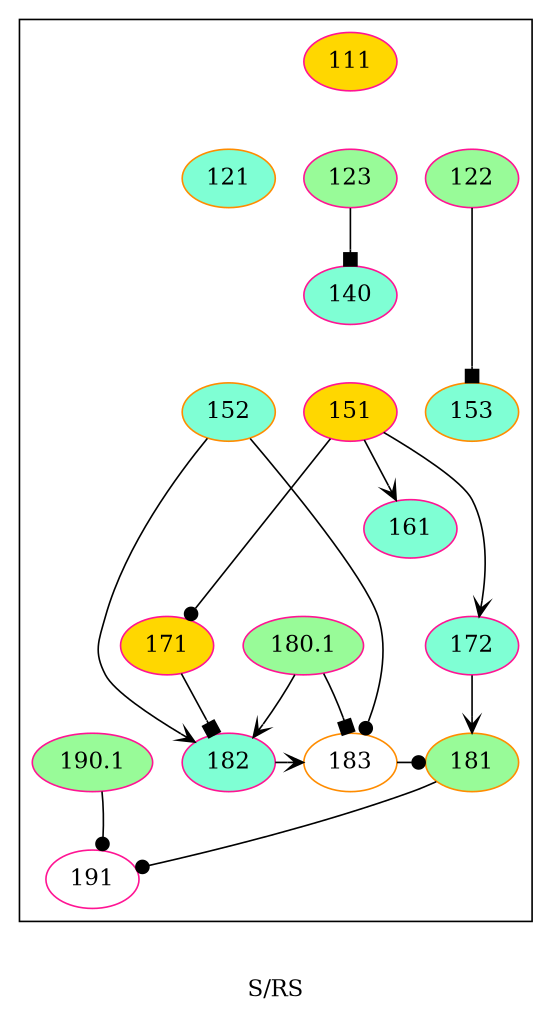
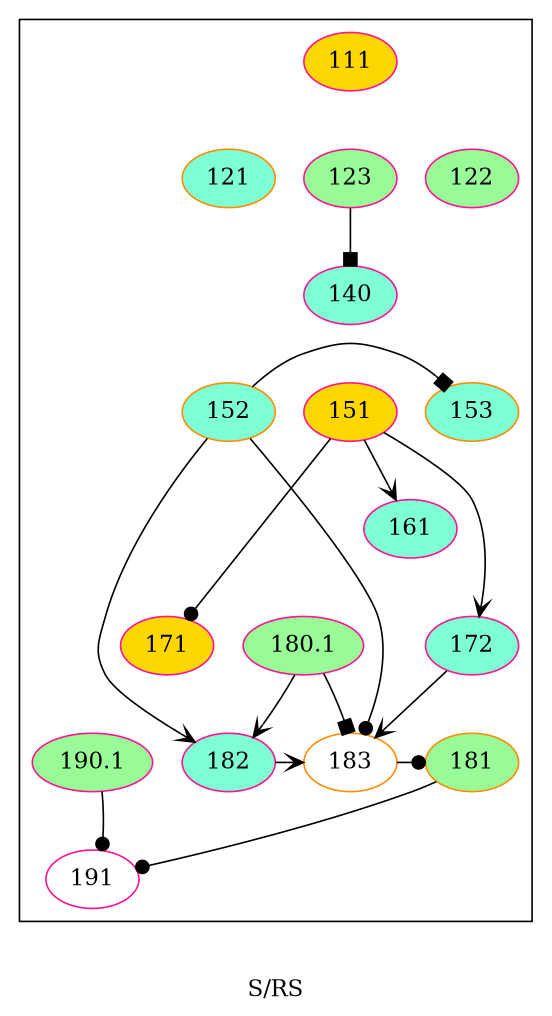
(472, 287) -> (337, 345)
(472, 696) -> (417, 699)
(194, 697) -> none
